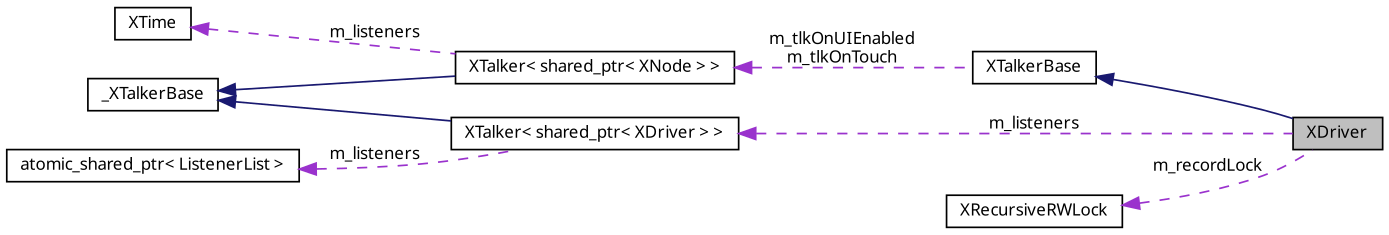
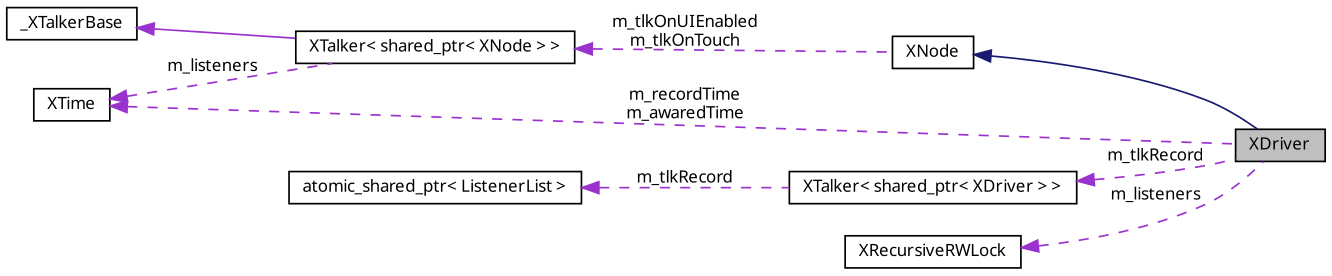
(1034, 68) -> (933, 52)
(346, 83) -> (225, 34)
(343, 111) -> none
(1034, 124) -> (1156, 156)
none -> (681, 125)
(375, 155) -> (685, 178)
(1208, 166) -> (1156, 195)
